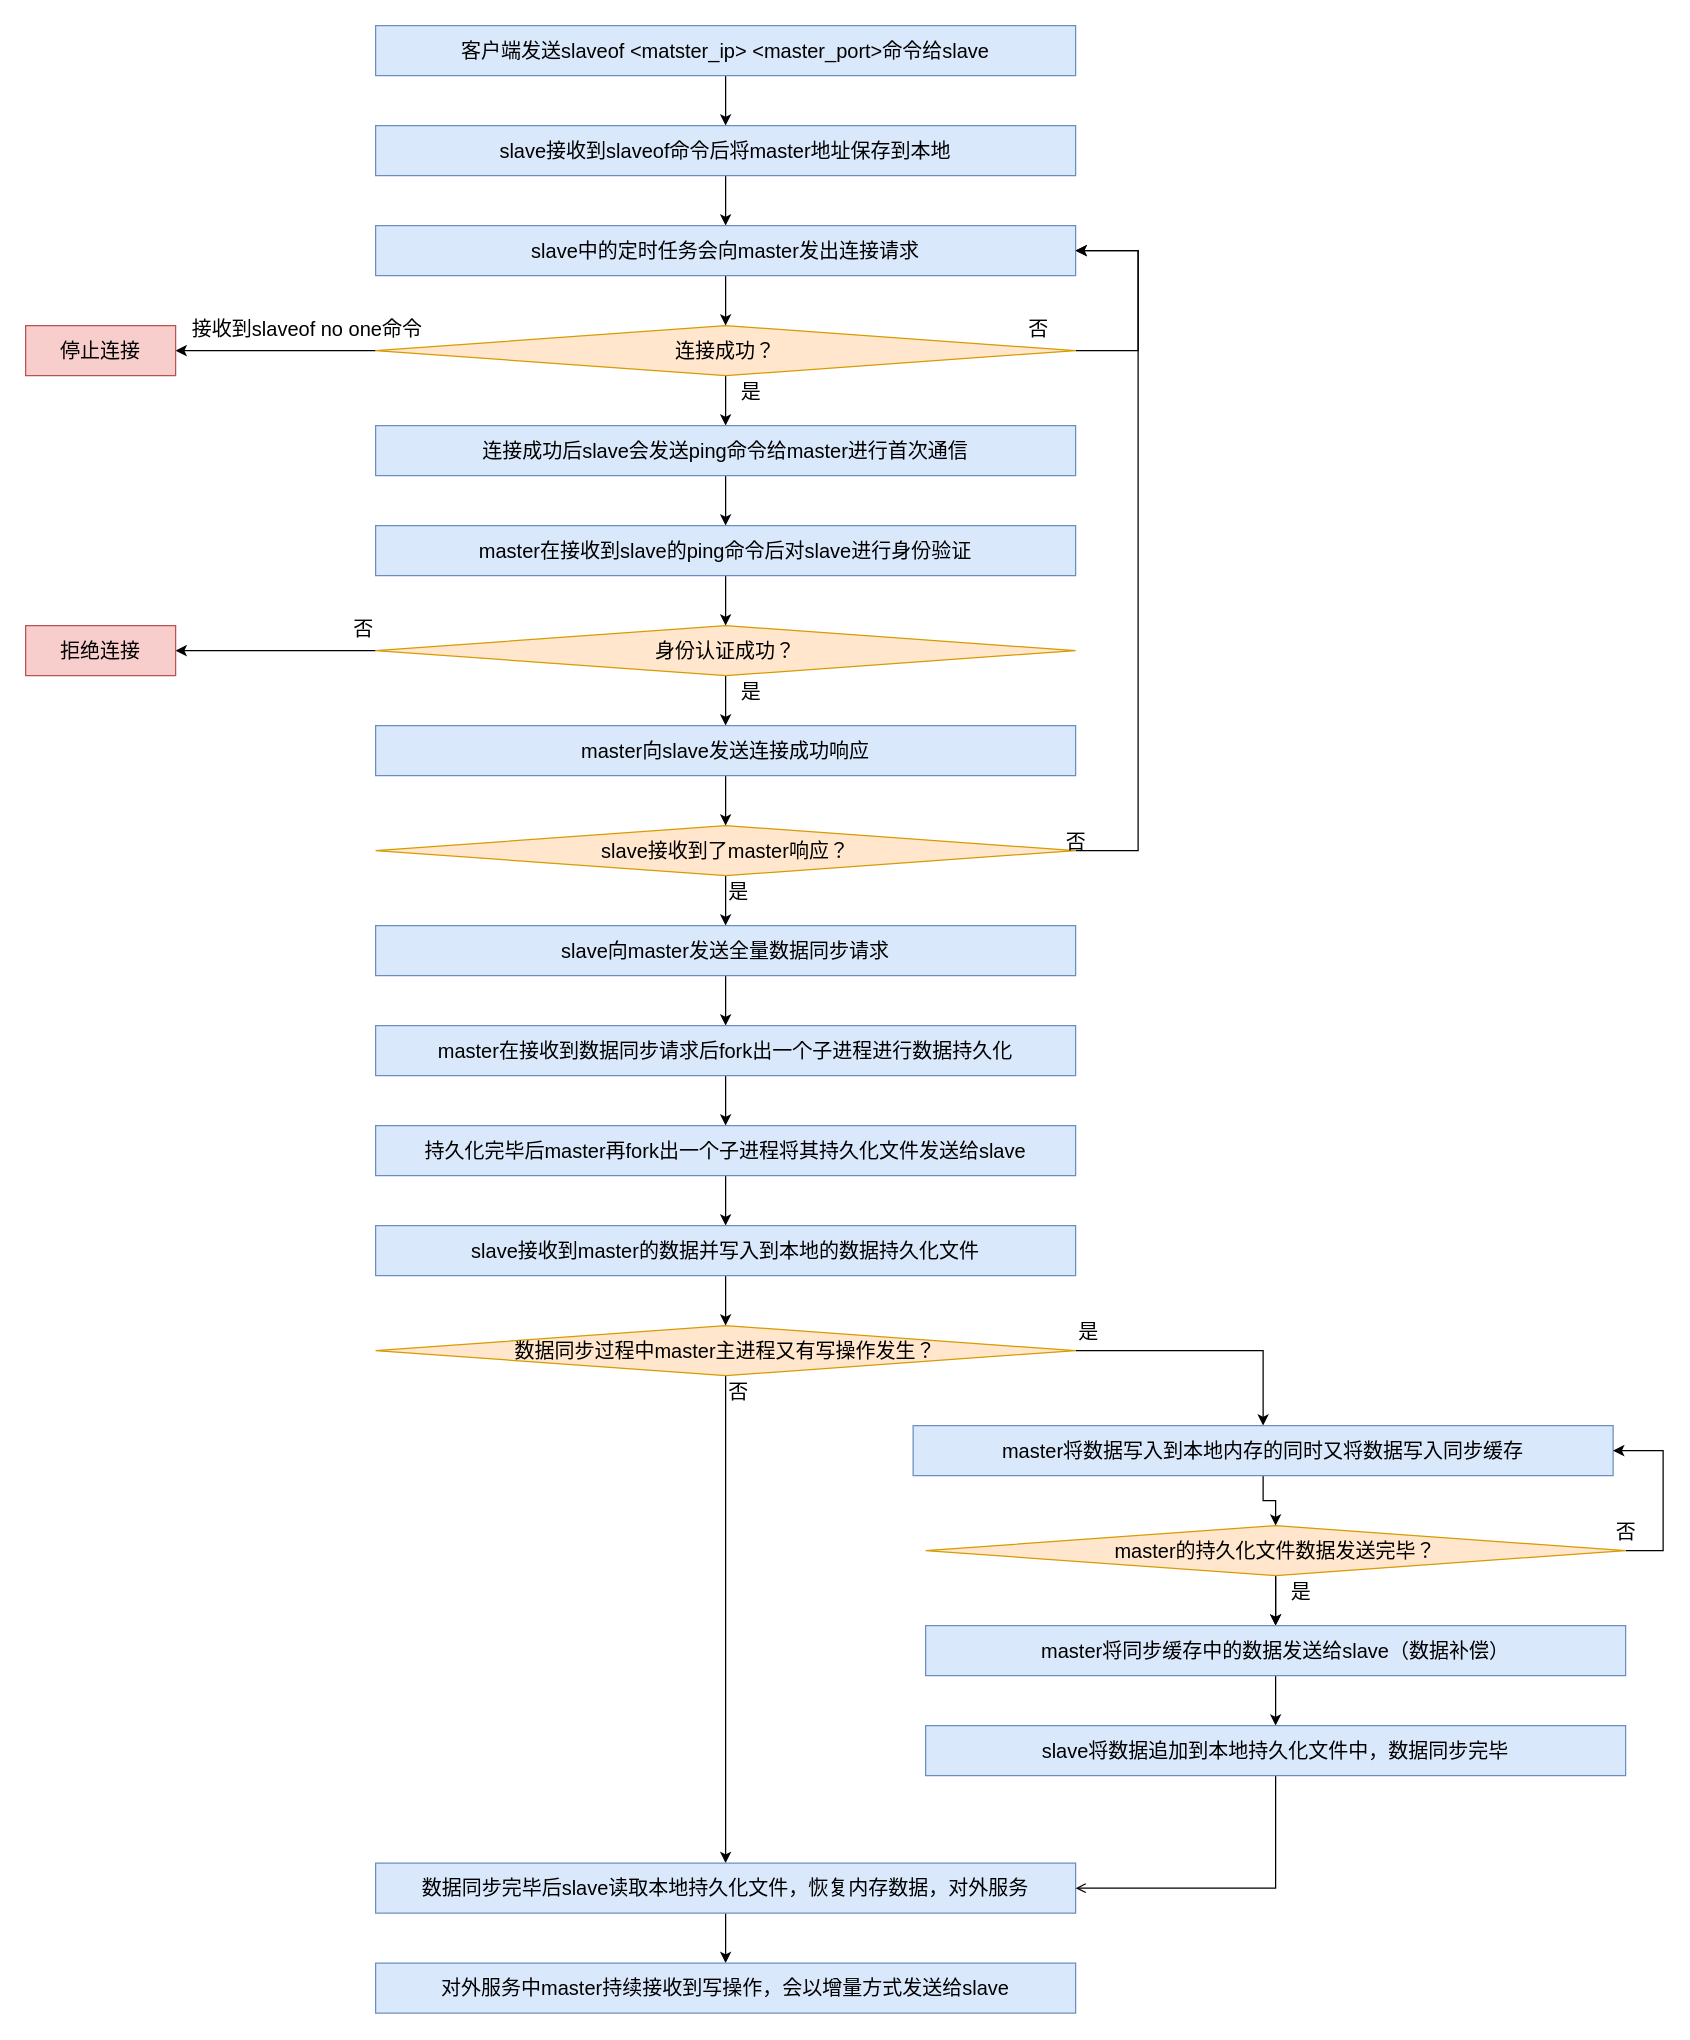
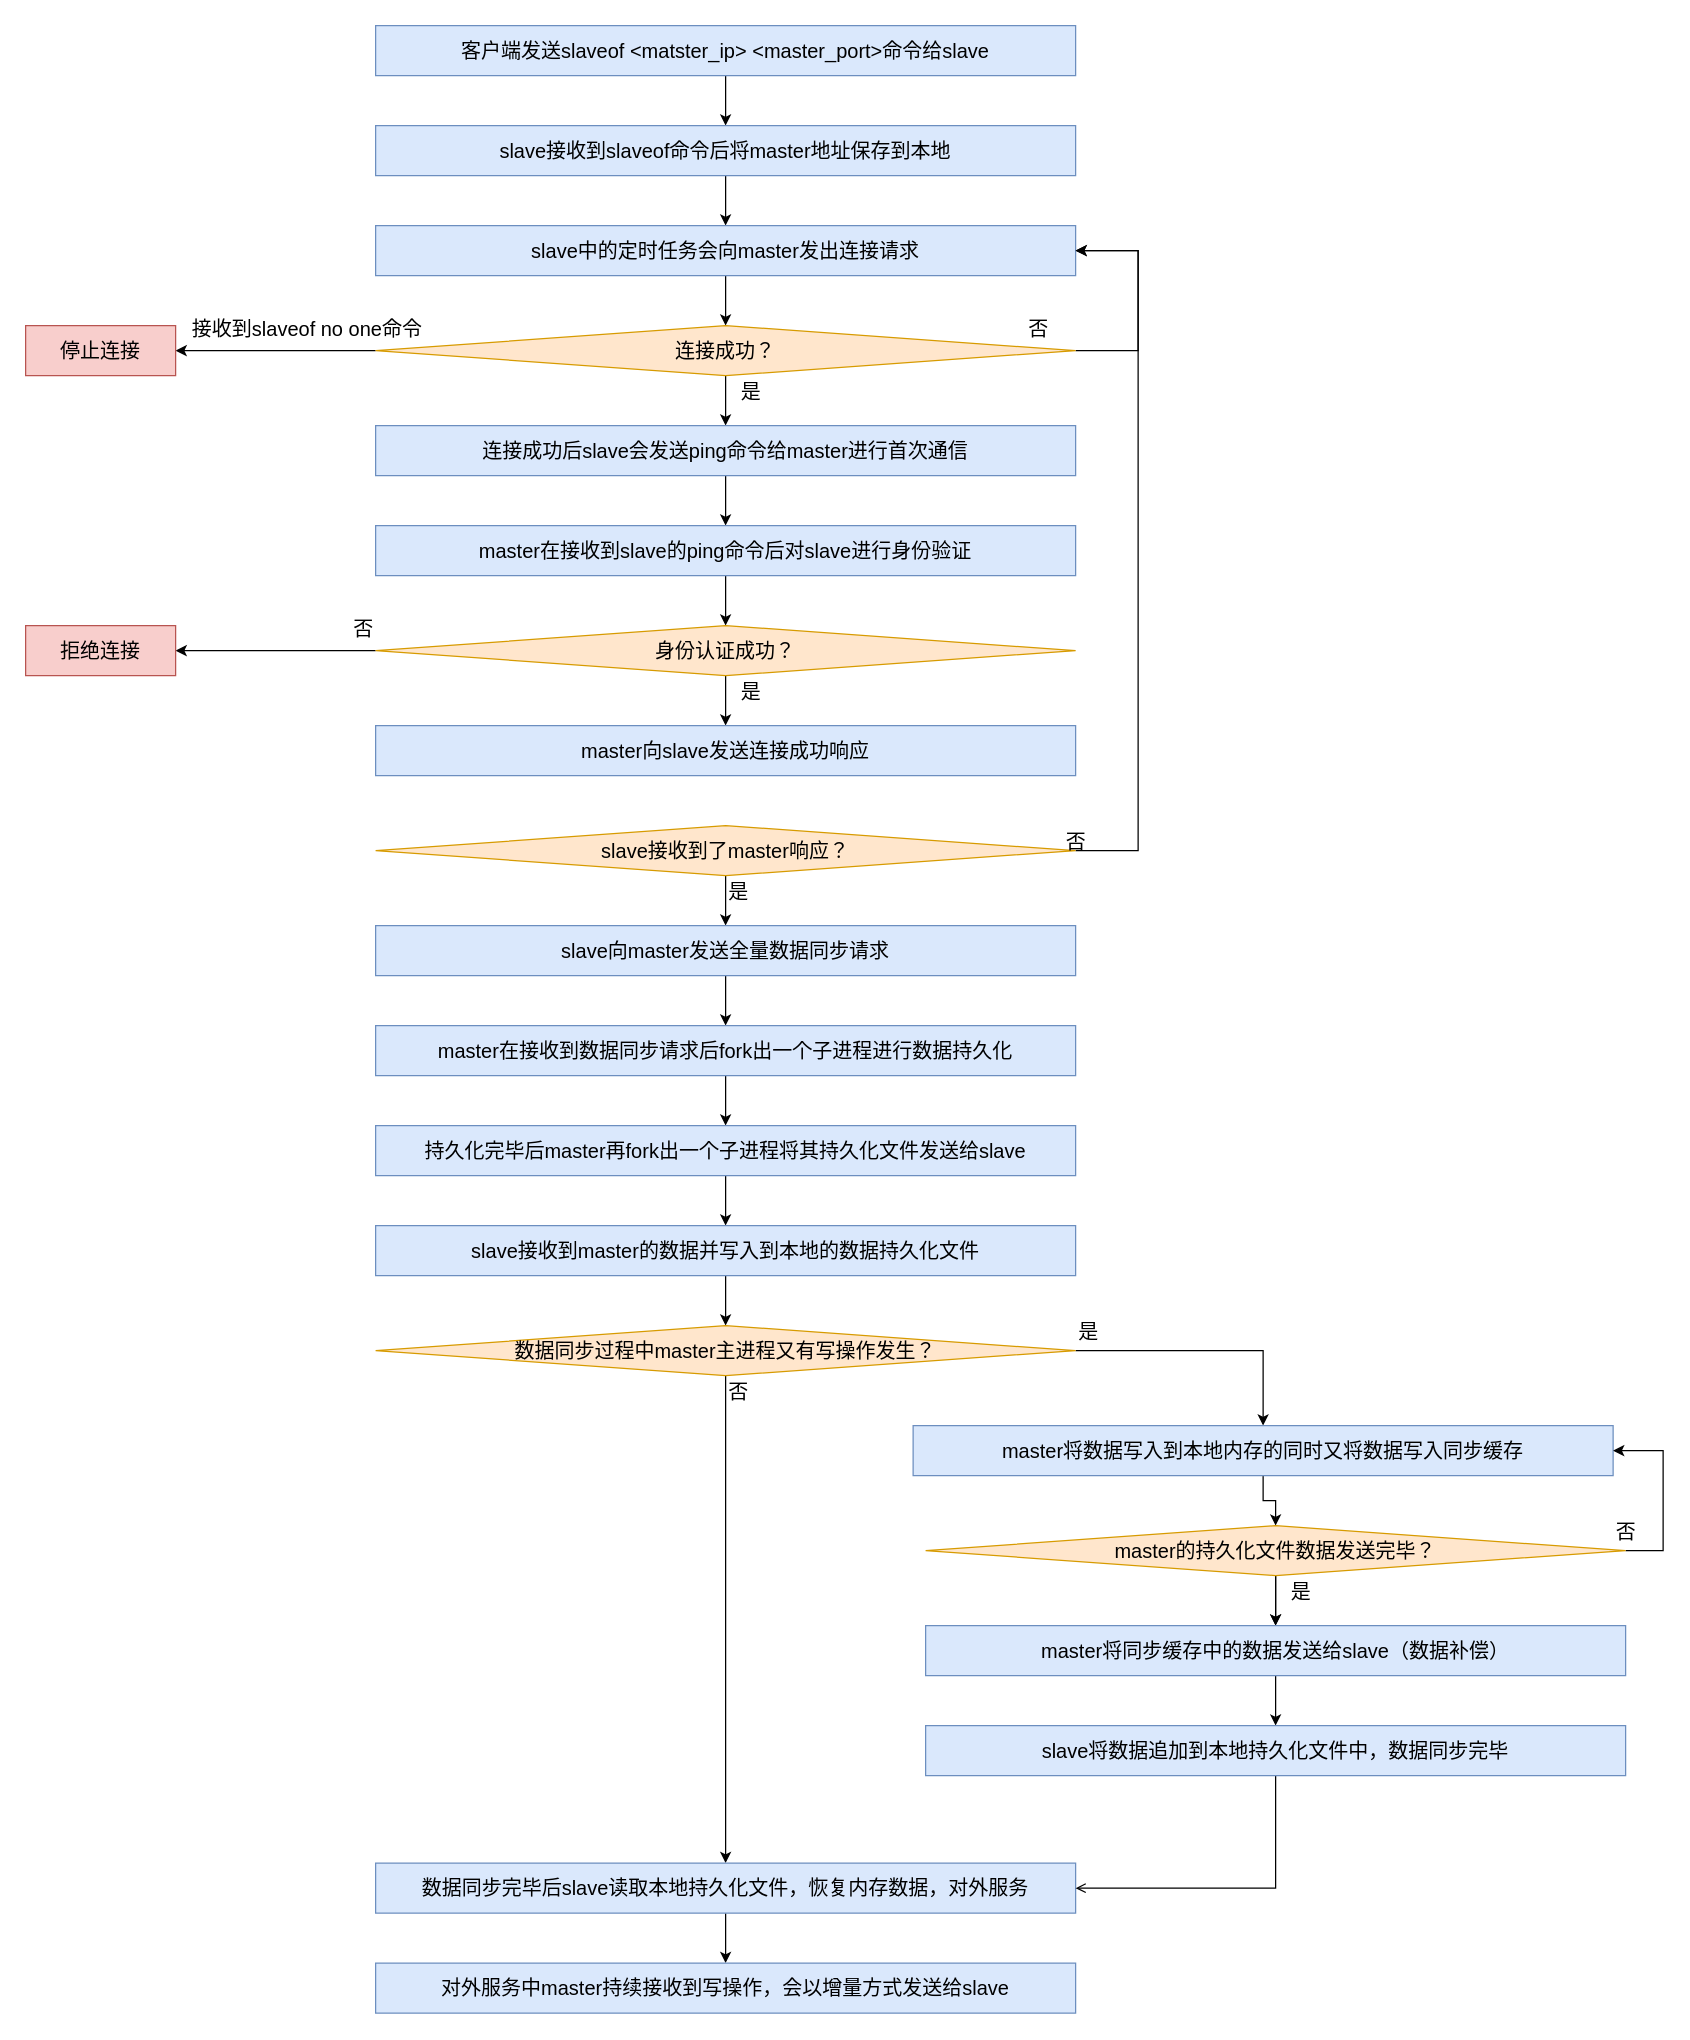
(726, 797) -> none
